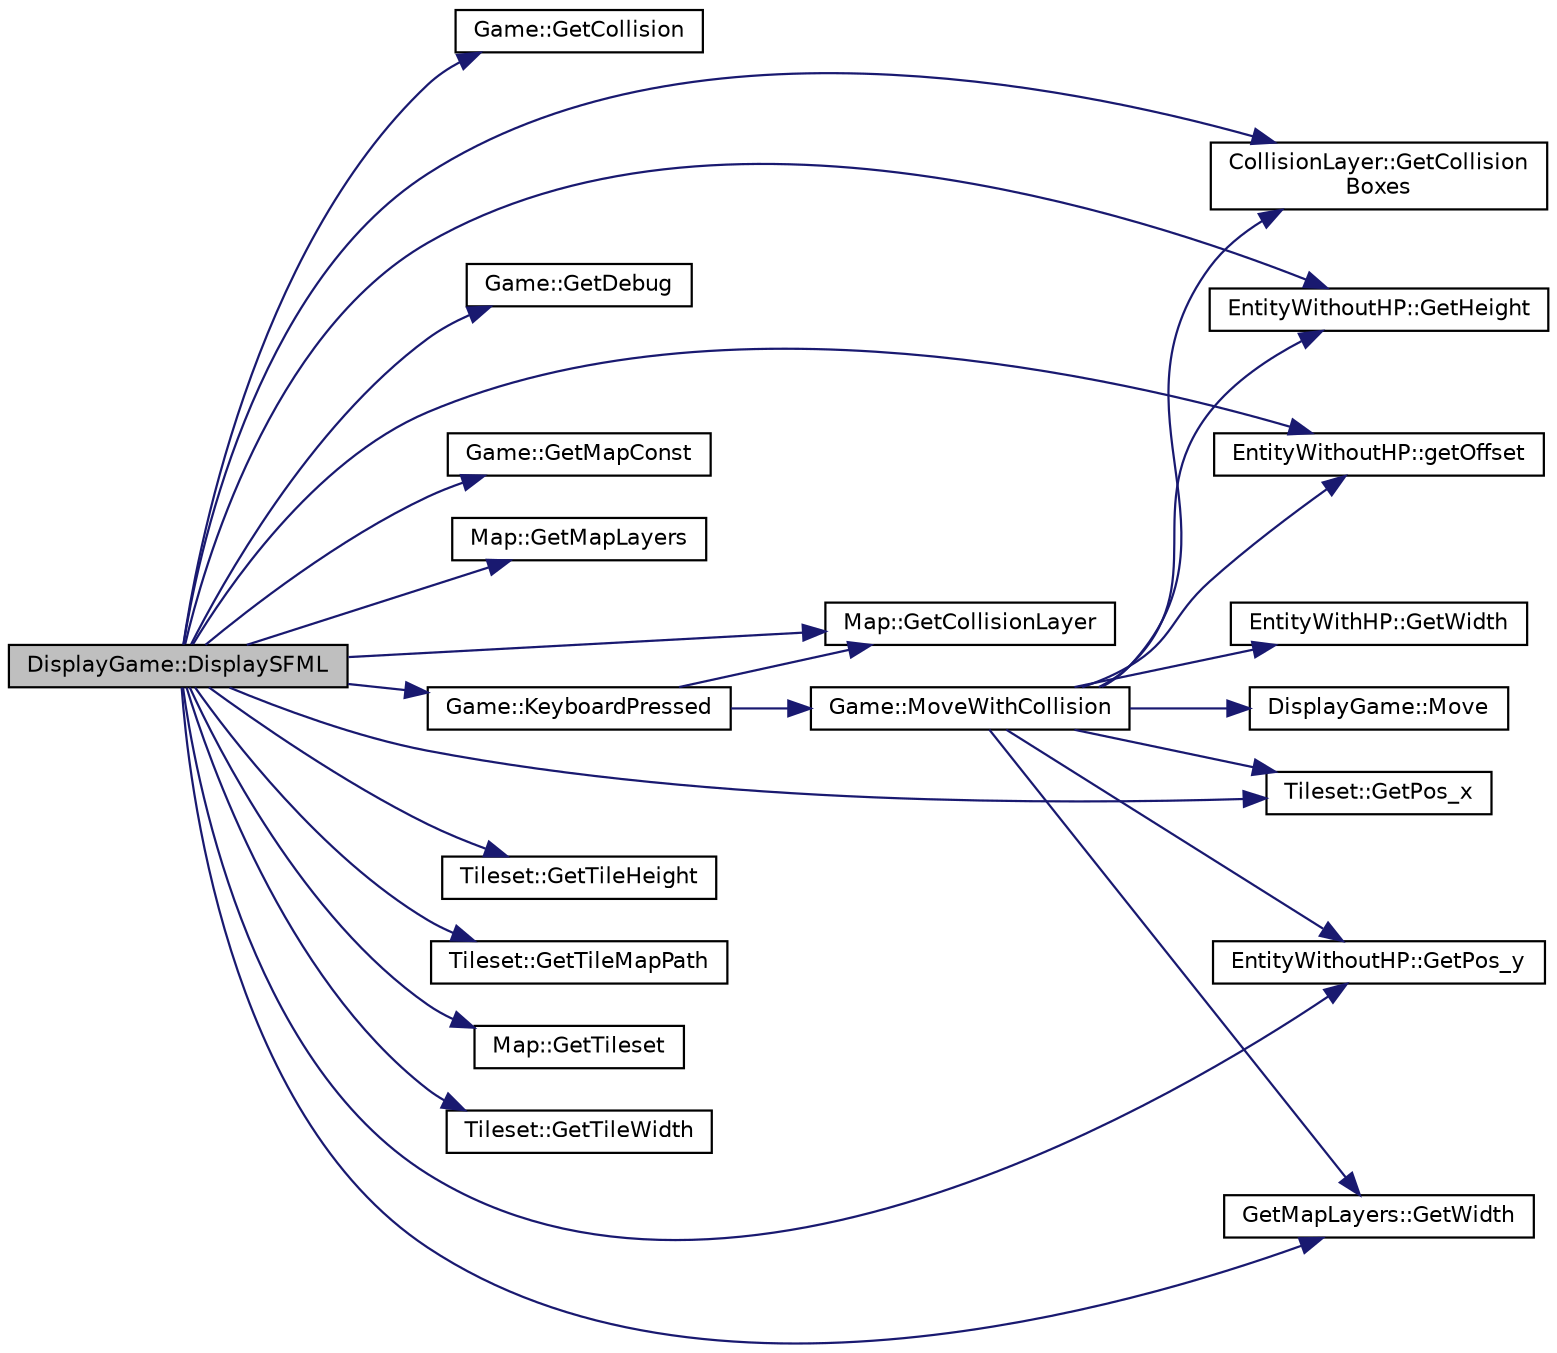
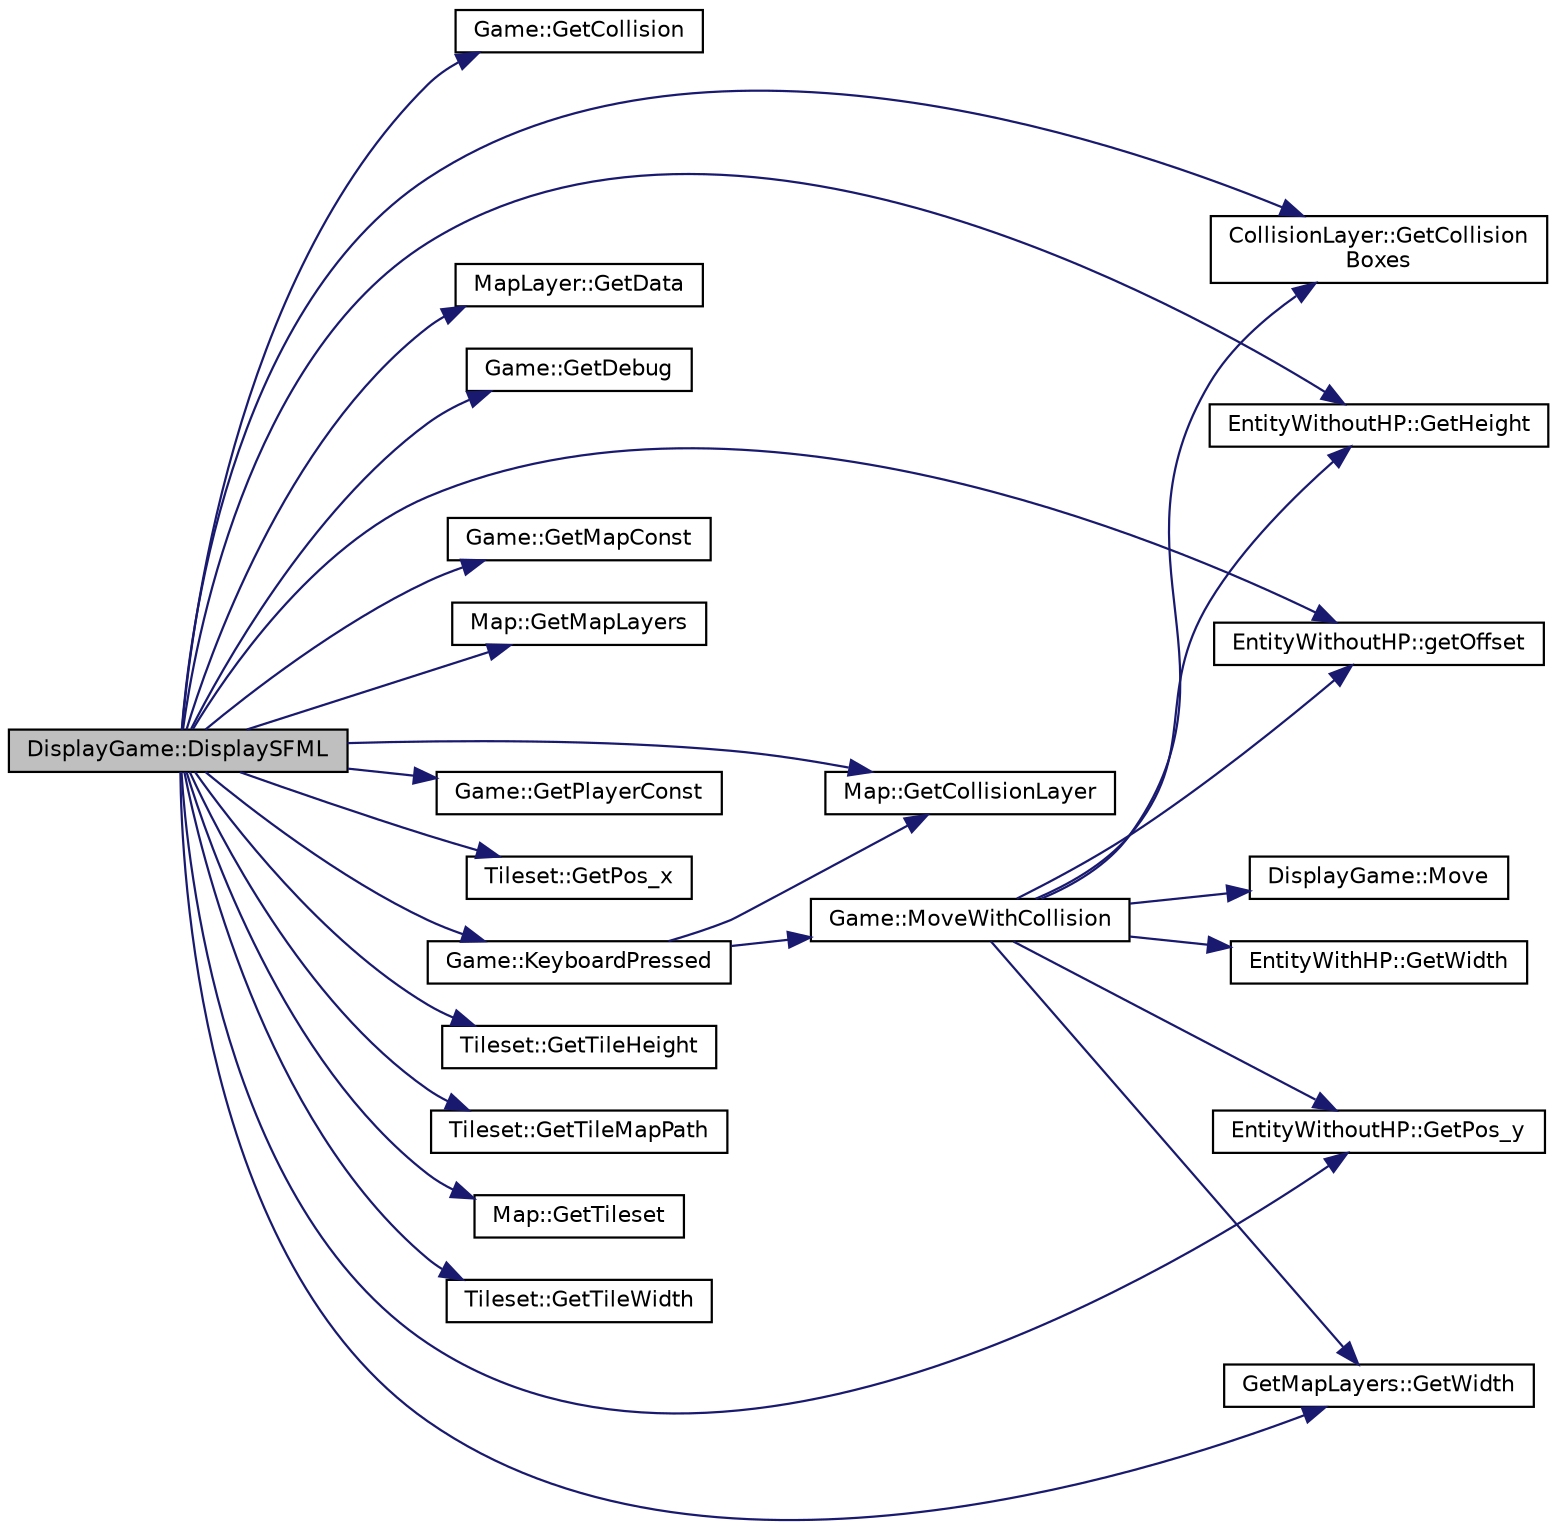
none -> (579, 285)
(1164, 749) -> none
none -> (579, 793)
